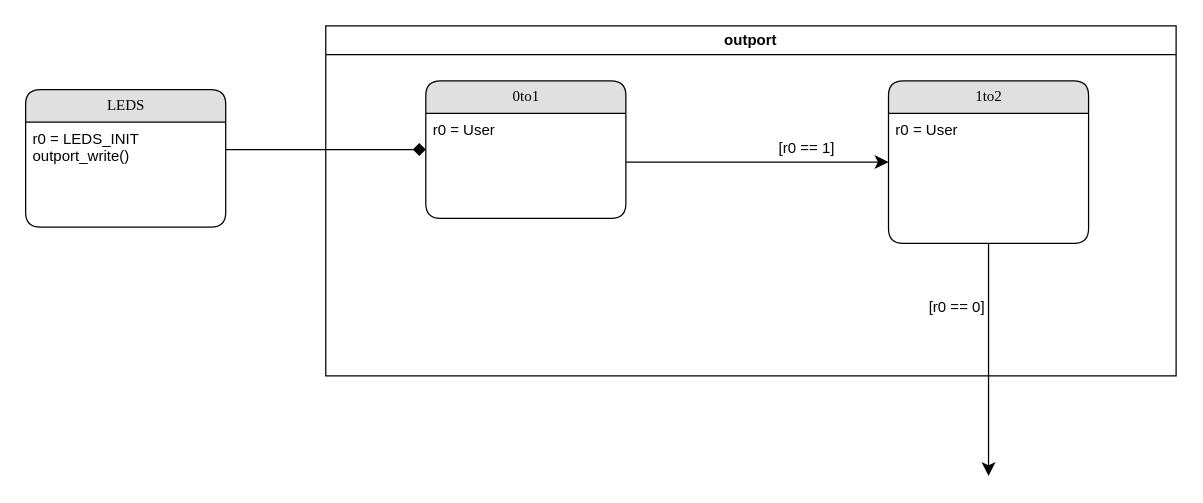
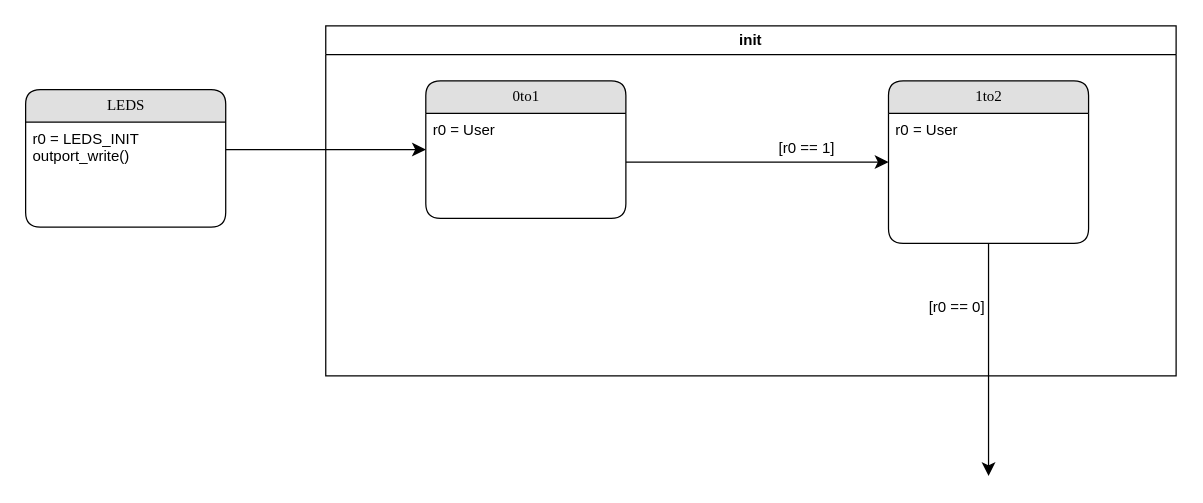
(751, 41) -> (751, 41)
(412, 149) -> (414, 149)
